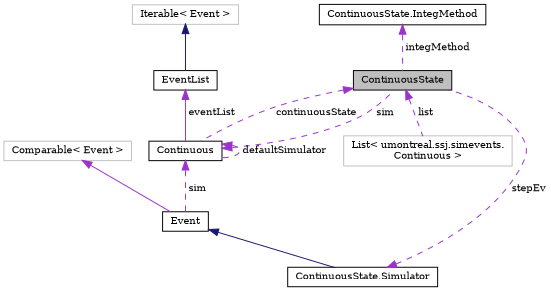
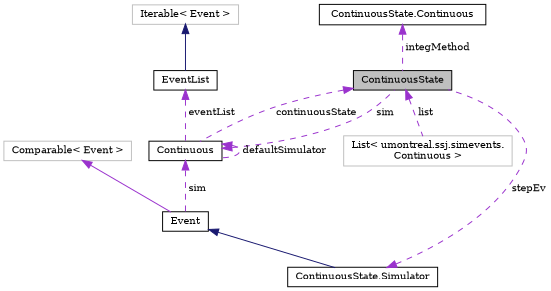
(403, 15) -> (403, 15)
(185, 121) -> (185, 121)
